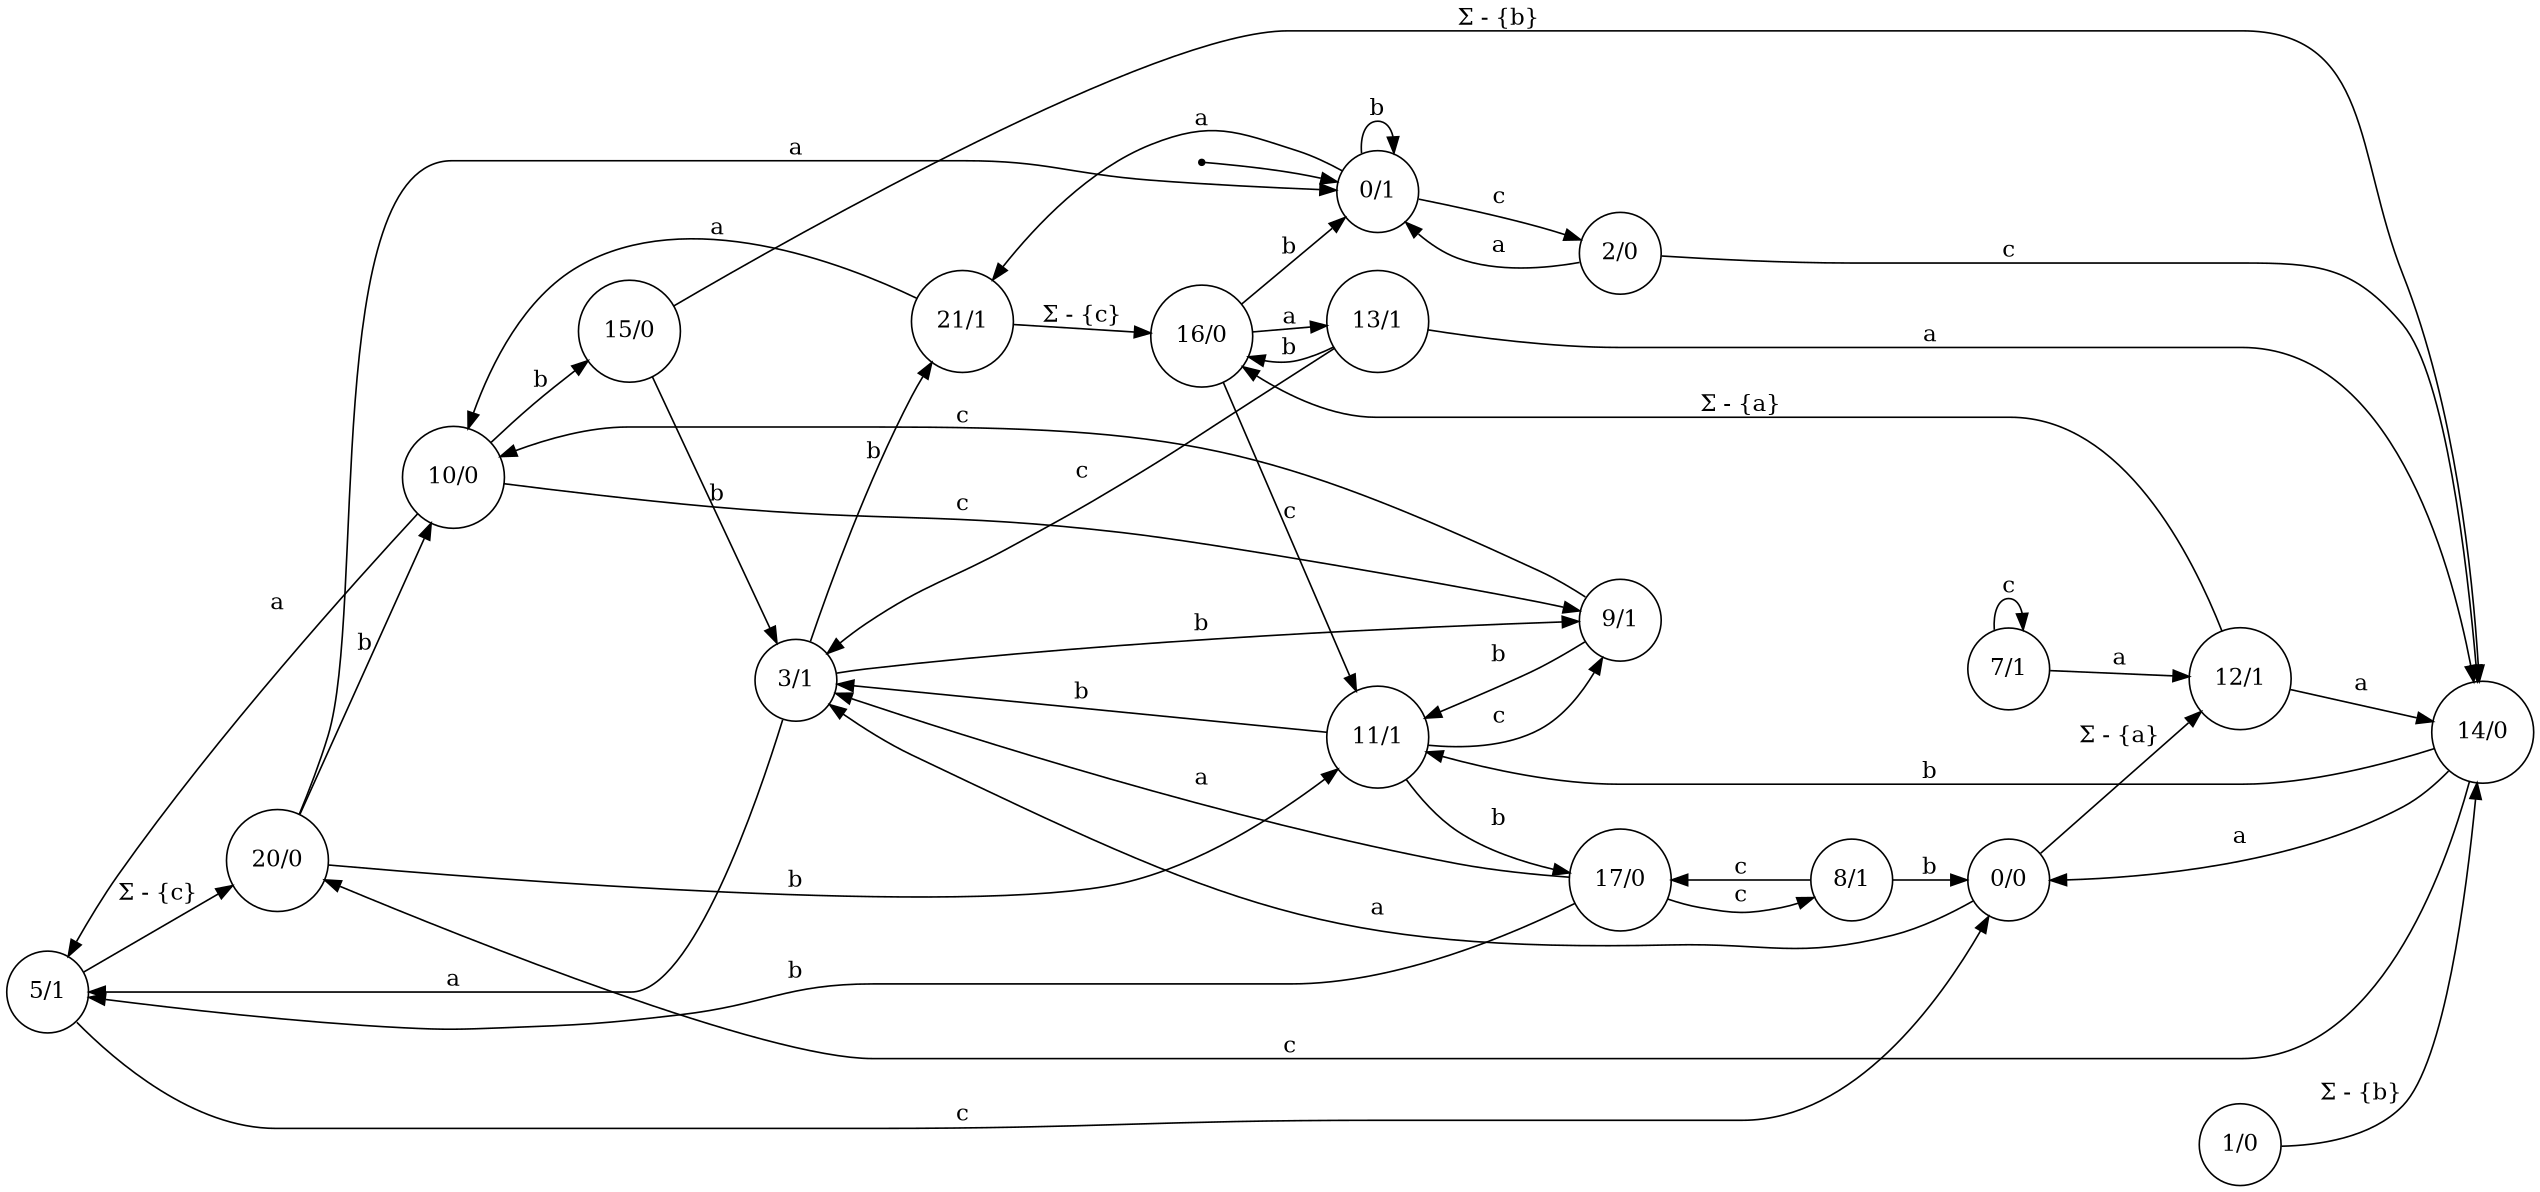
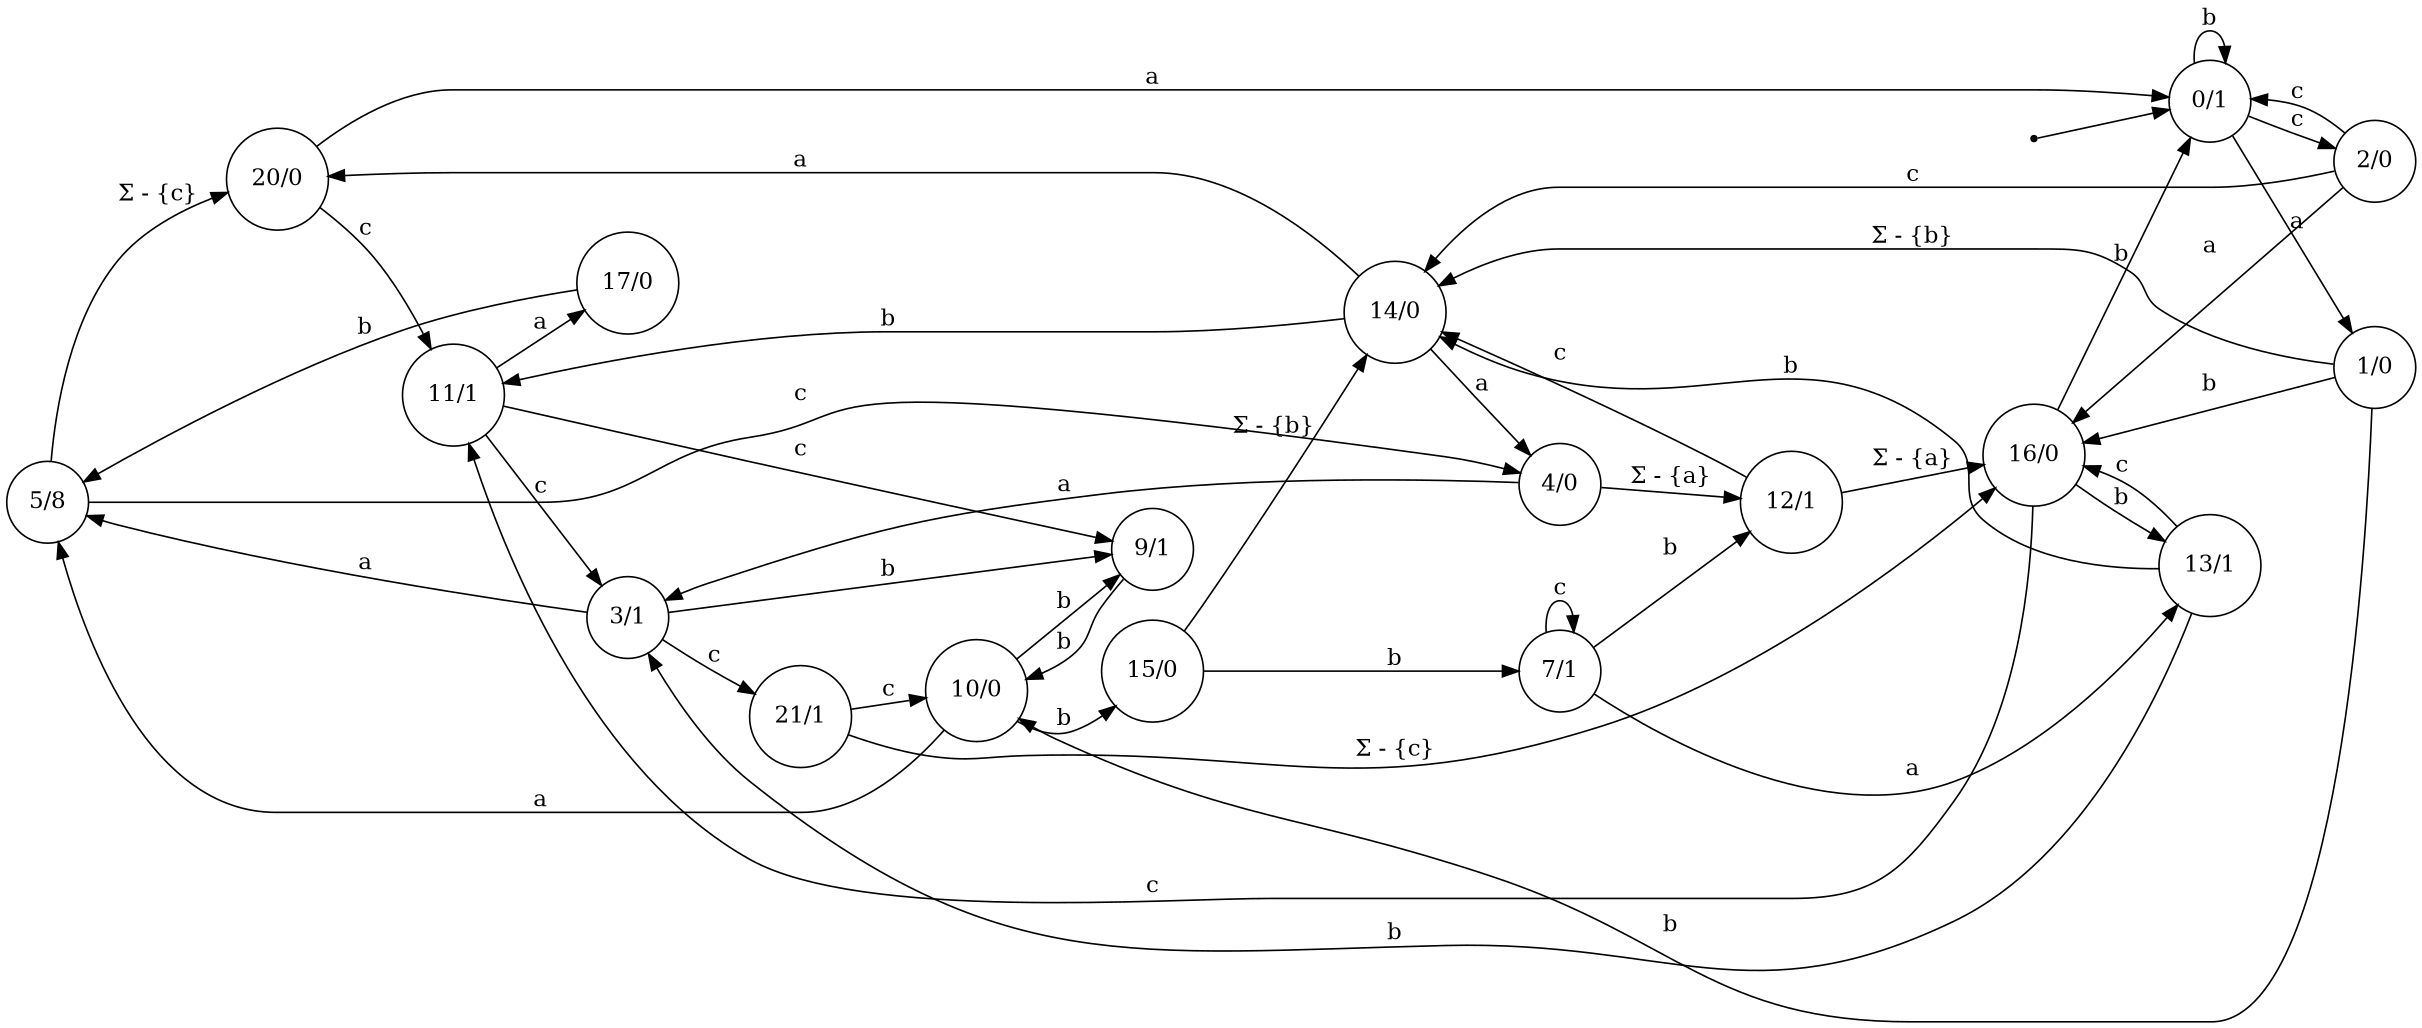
(1154, 143) -> (2285, 223)
(717, 228) -> (889, 690)
(1499, 246) -> (2297, 92)
none -> (2214, 300)
(1290, 317) -> (2122, 498)
(1930, 335) -> (1791, 367)
(1290, 348) -> (2122, 466)
none -> (2217, 408)
(962, 416) -> (1065, 643)
(874, 452) -> (714, 656)
(1082, 472) -> (1395, 933)
(708, 496) -> (1353, 671)
(962, 504) -> (1065, 602)
(2120, 658) -> (1671, 549)
(362, 676) -> (1925, 1022)
(1514, 680) -> none
(2361, 684) -> (1560, 354)
(1082, 692) -> (541, 487)
none -> (1900, 793)
(1206, 805) -> none
(1499, 819) -> (541, 323)
(1852, 880) -> none
(2009, 880) -> (1560, 484)
(796, 881) -> (365, 229)
(48, 992) -> (48, 502)
(1290, 1046) -> (801, 160)
